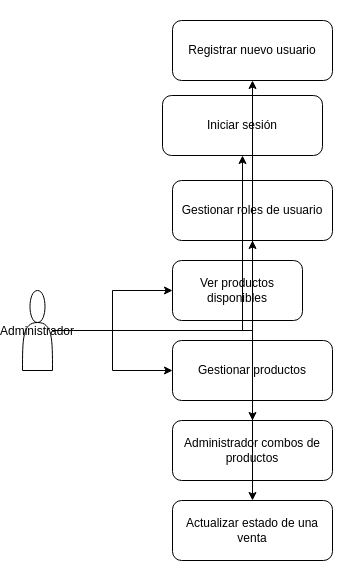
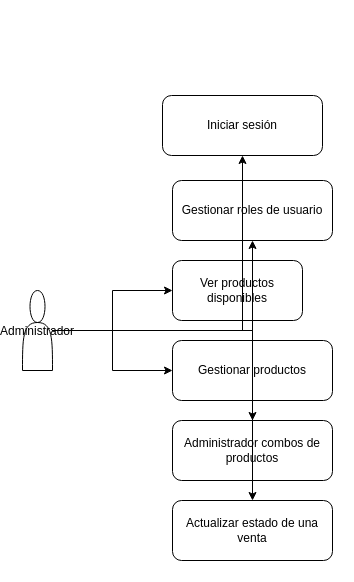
(253, 51) -> none
(253, 164) -> none
